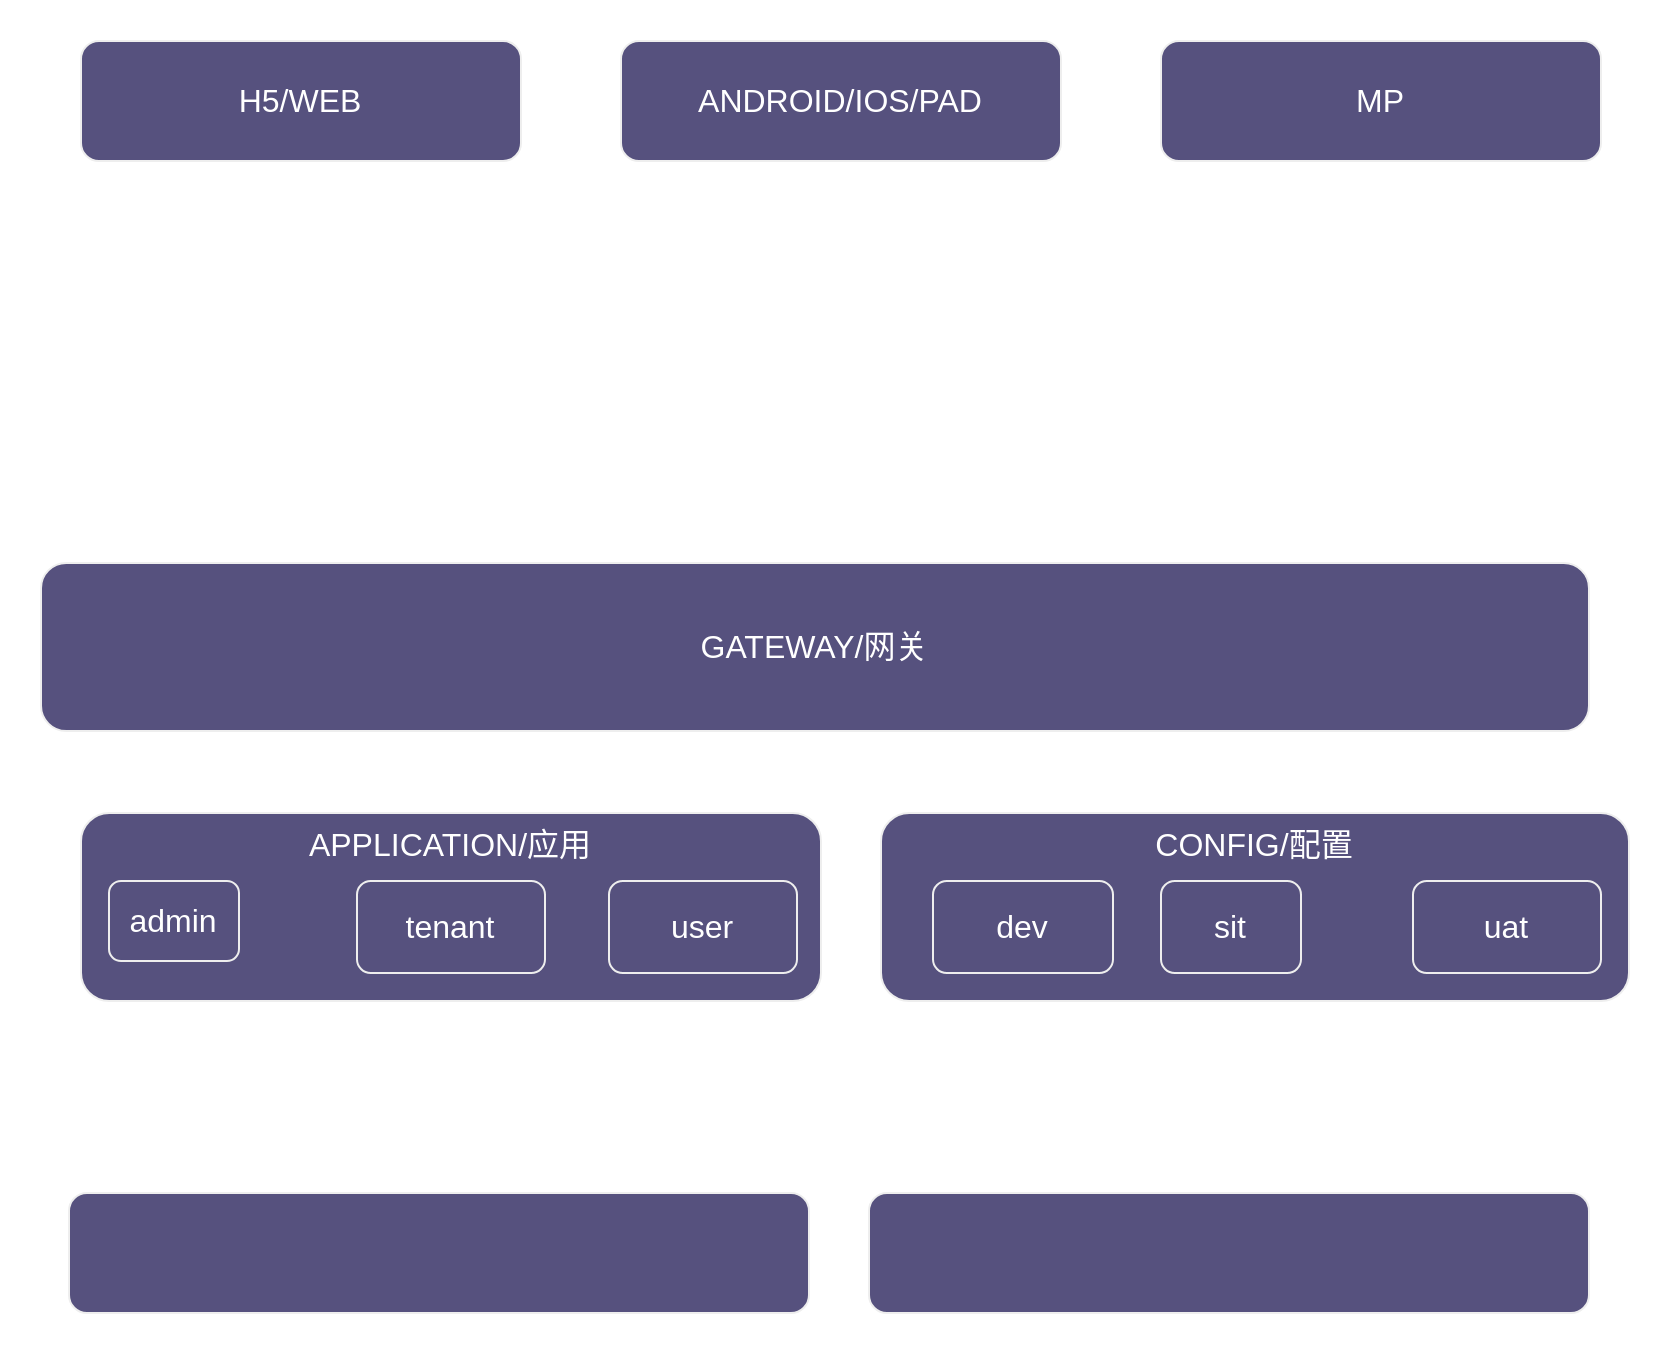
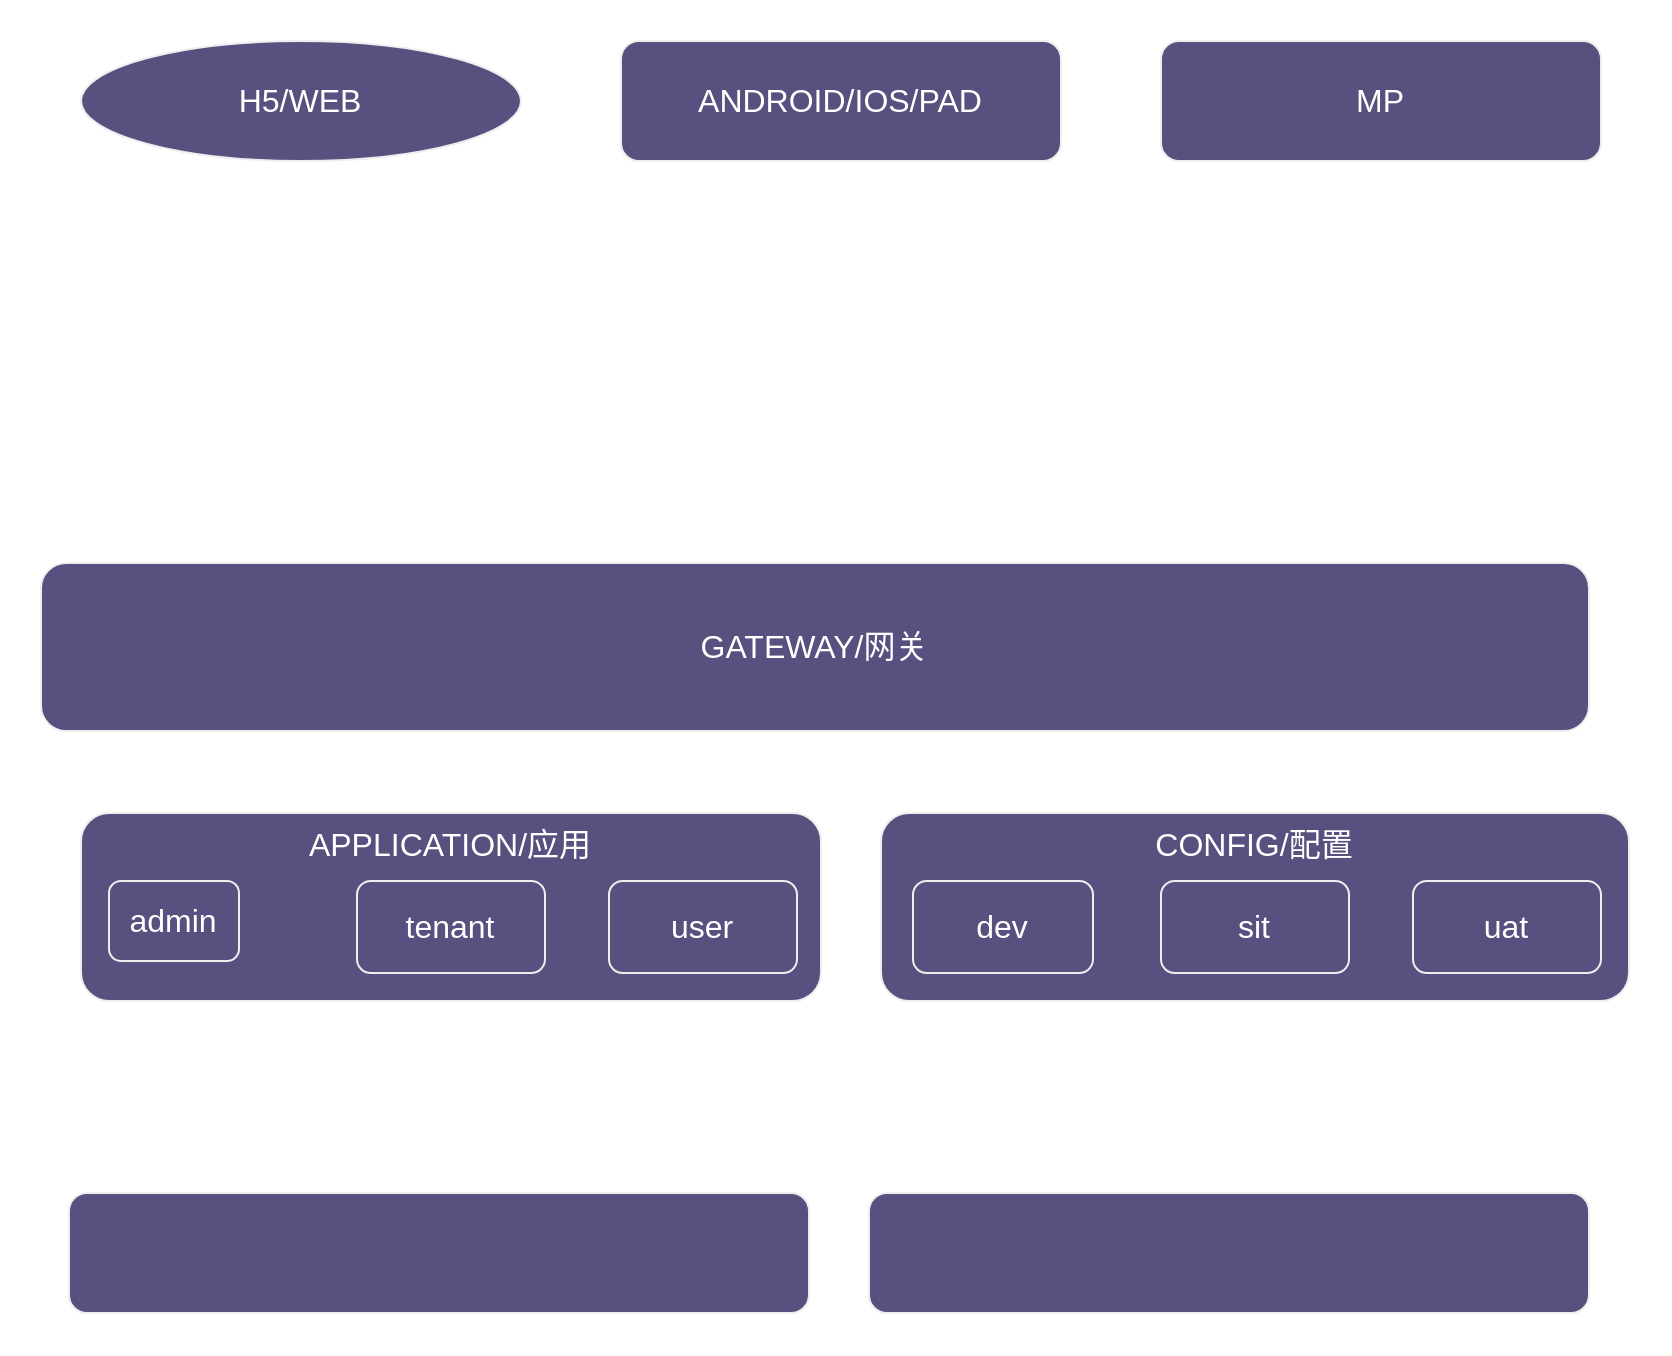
(301, 101) -> (301, 101)
(1023, 927) -> (1003, 927)
(1231, 927) -> (1255, 927)
